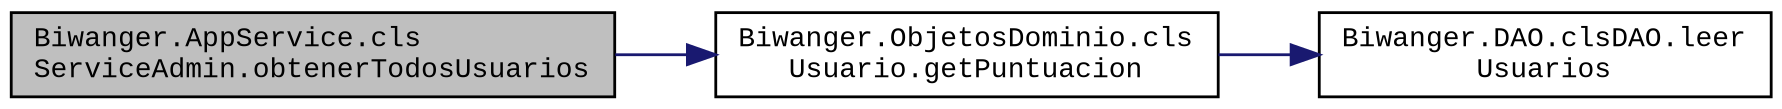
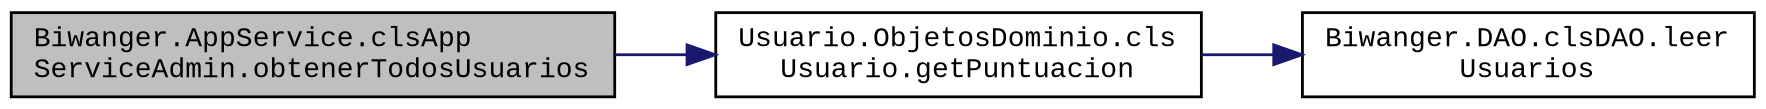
(313, 55) -> (313, 55)
(967, 55) -> (959, 55)
